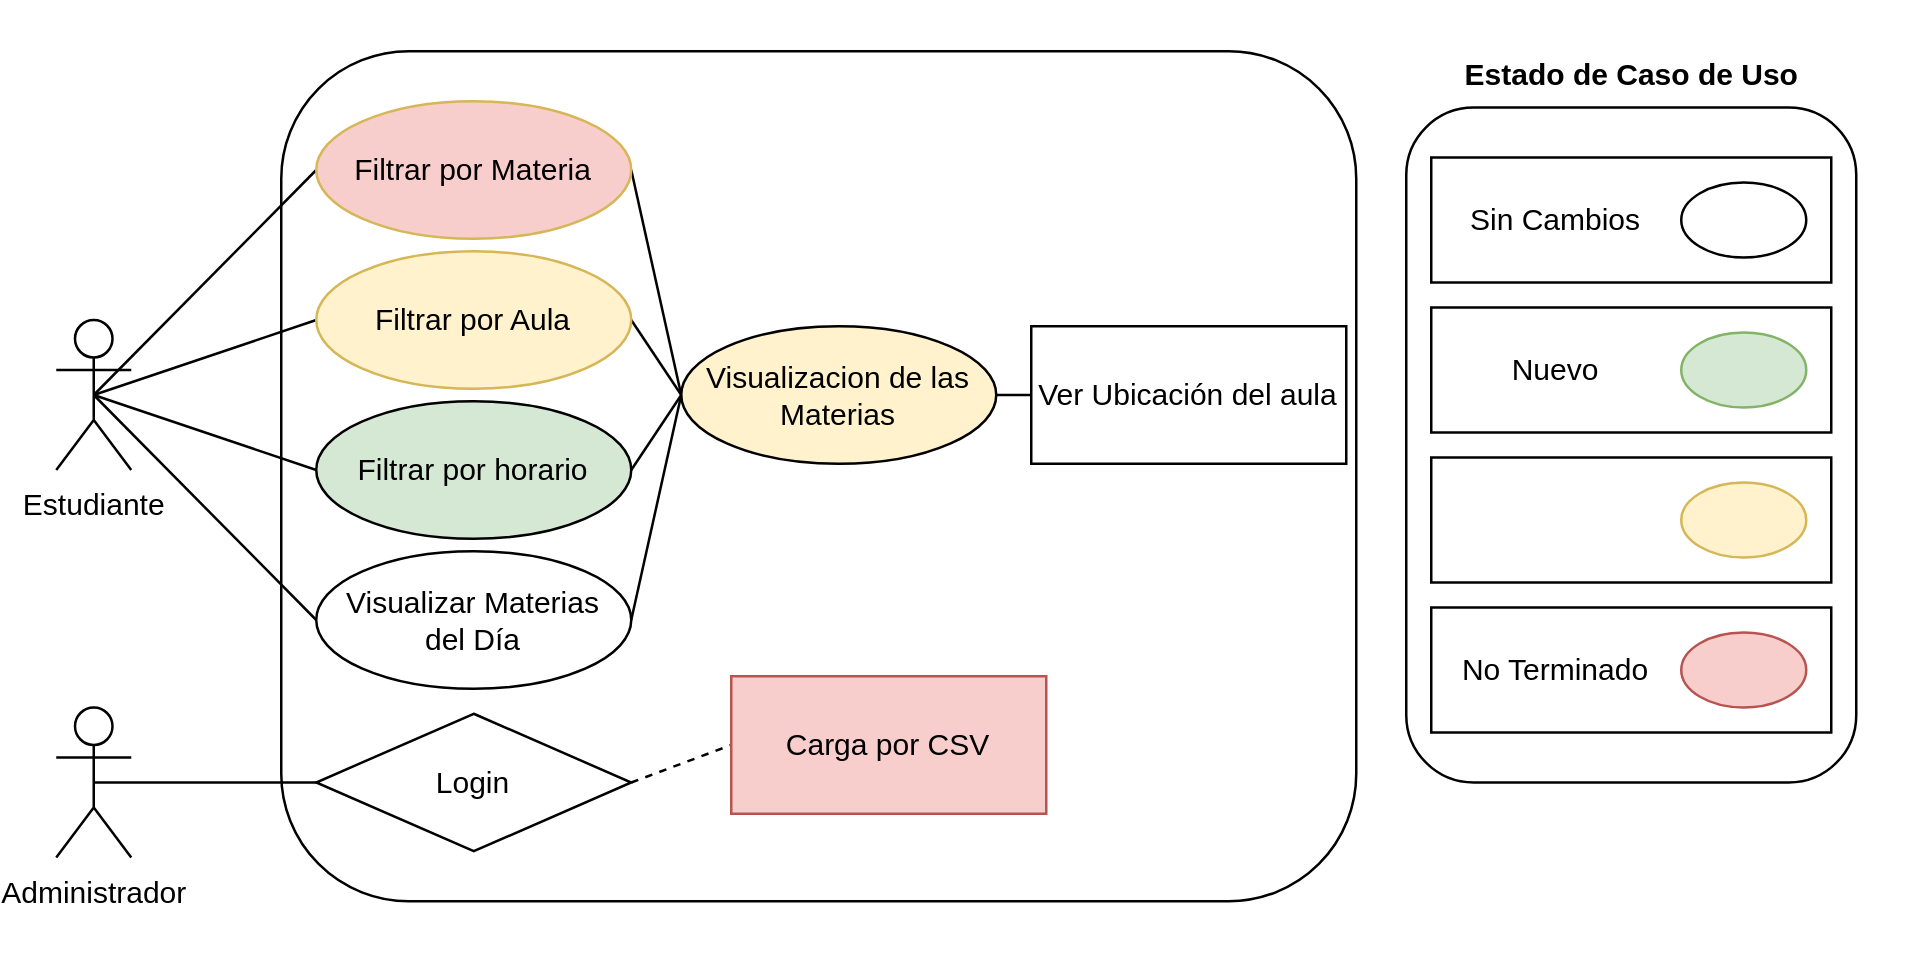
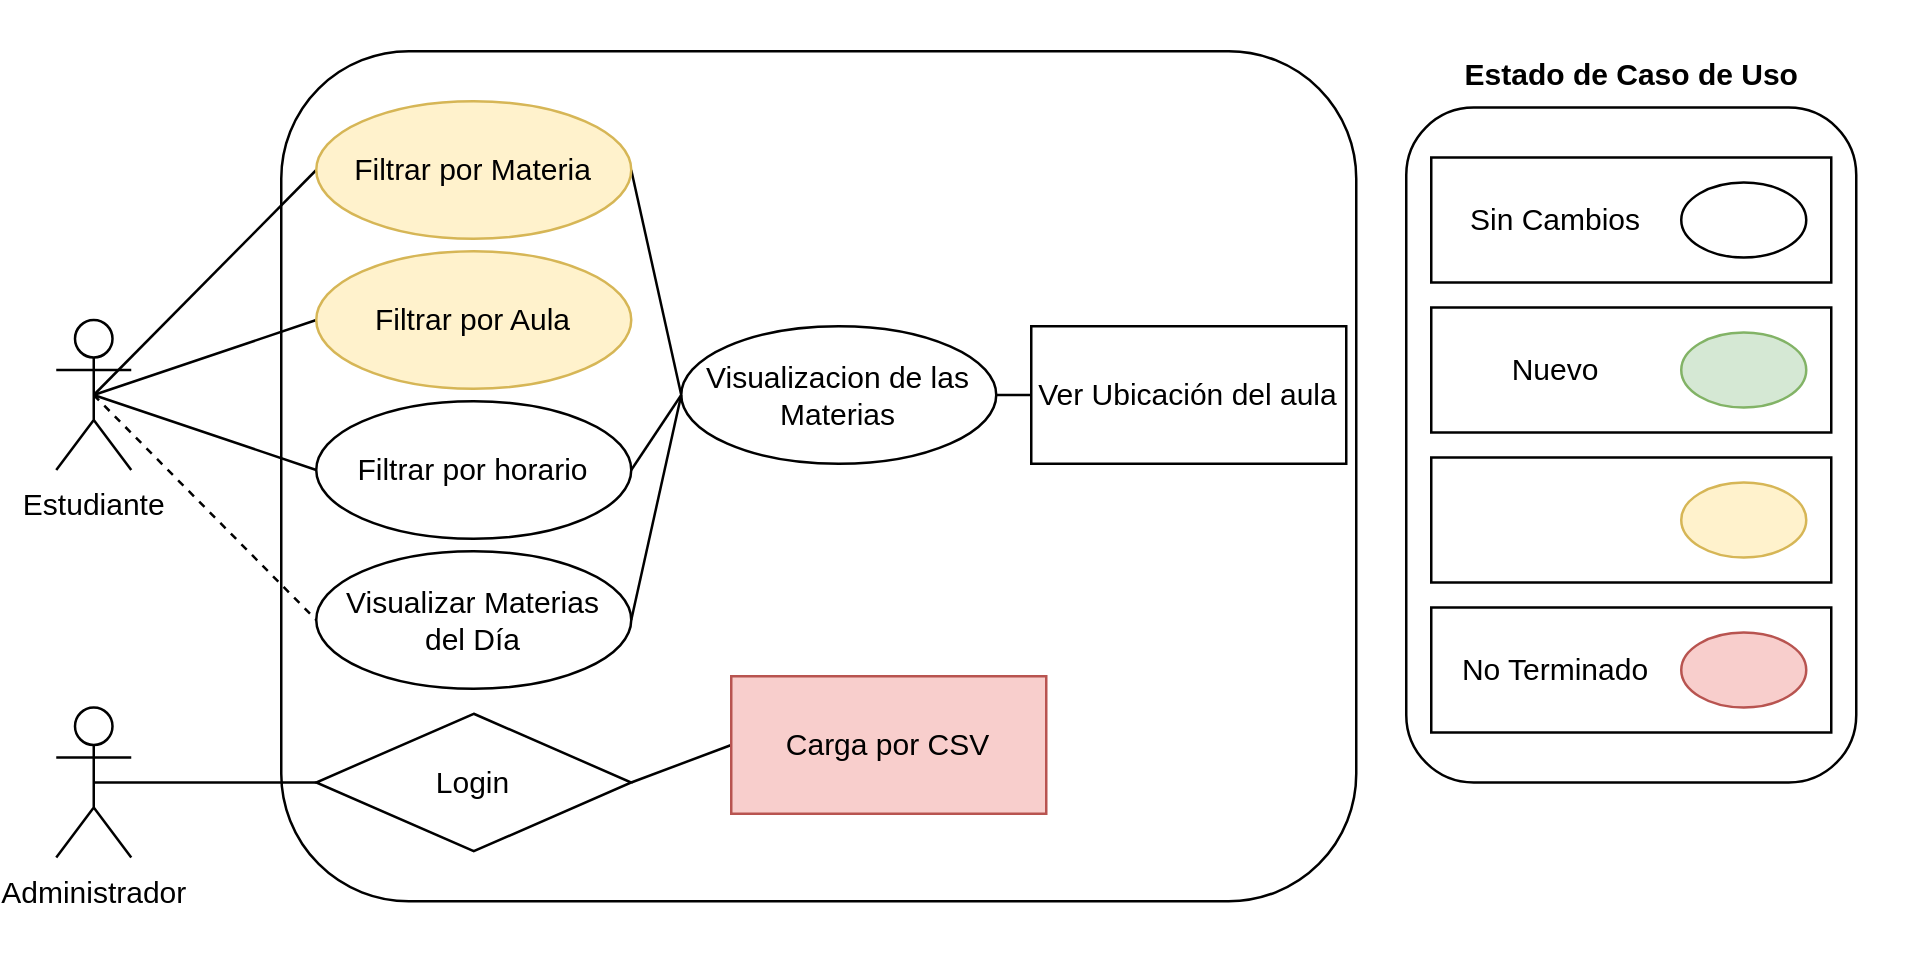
(474, 170) -> (474, 170)
(653, 353) -> none
(839, 395) -> (839, 395)
(474, 470) -> (474, 470)
(211, 514) -> (211, 514)
(683, 763) -> (683, 763)
